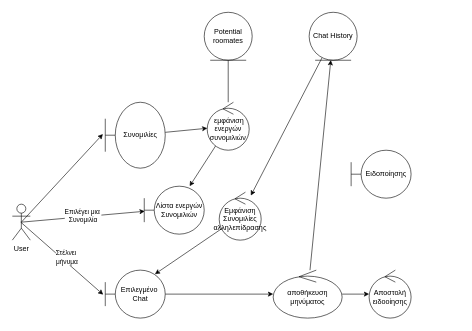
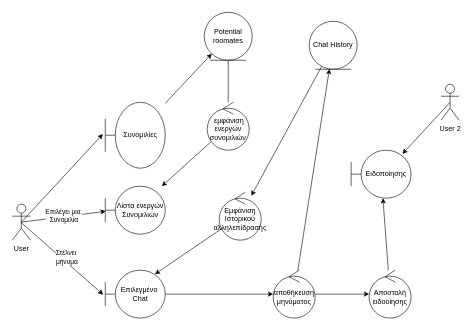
(333, 36) -> (333, 45)
none -> (450, 102)
none -> (431, 124)
(186, 130) -> (189, 78)
(174, 210) -> (135, 210)
(240, 219) -> (240, 219)
none -> (386, 233)
(308, 294) -> (294, 294)
